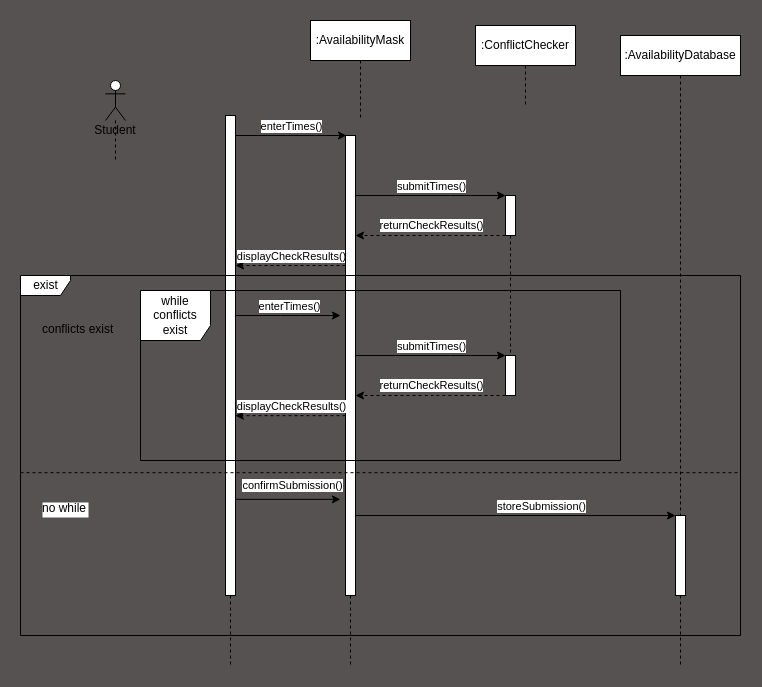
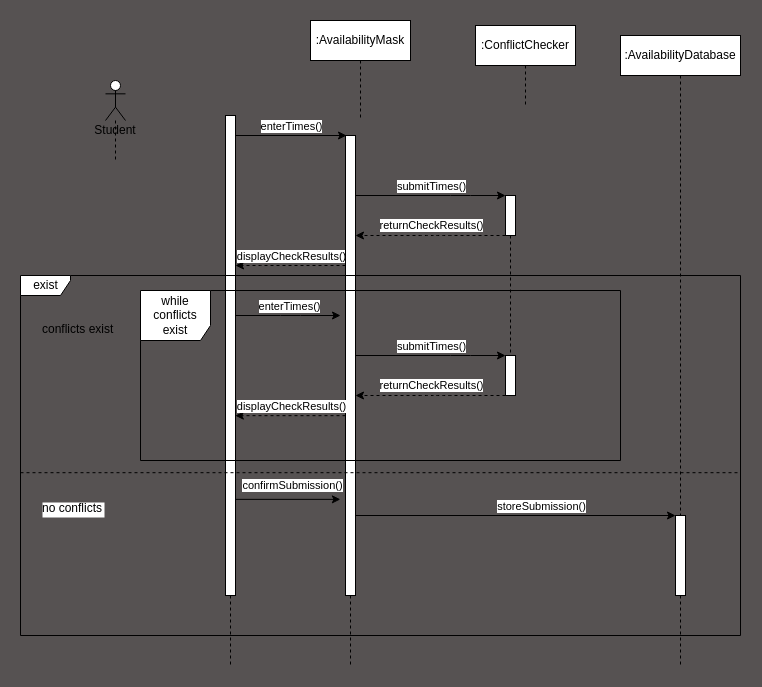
(64, 508) -> (78, 508)
